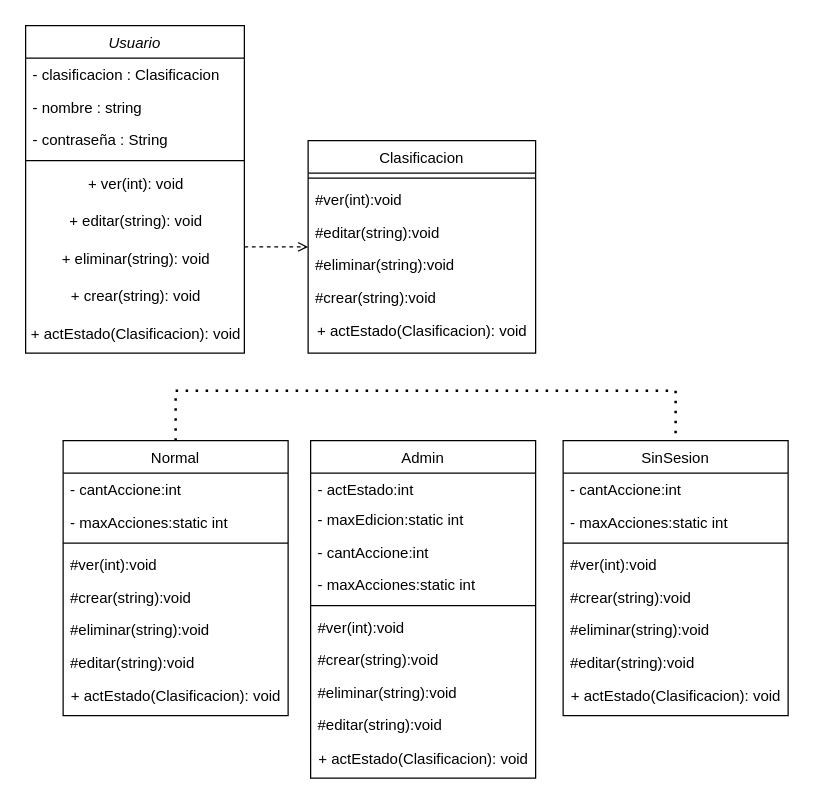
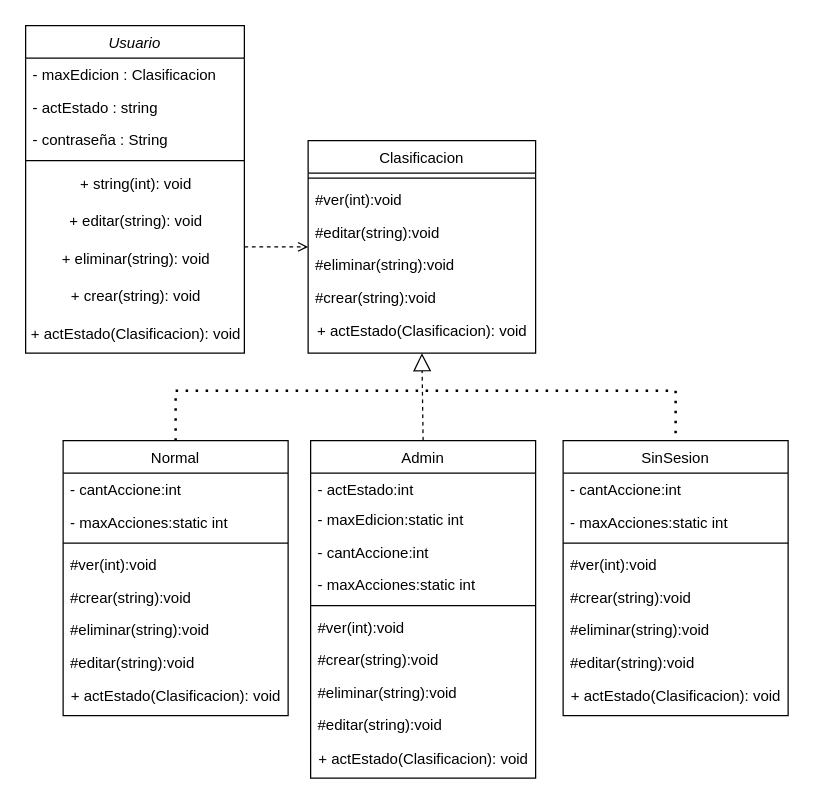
(139, 75) -> (131, 75)
(94, 108) -> (107, 108)
(136, 184) -> (136, 184)
none -> (423, 406)
